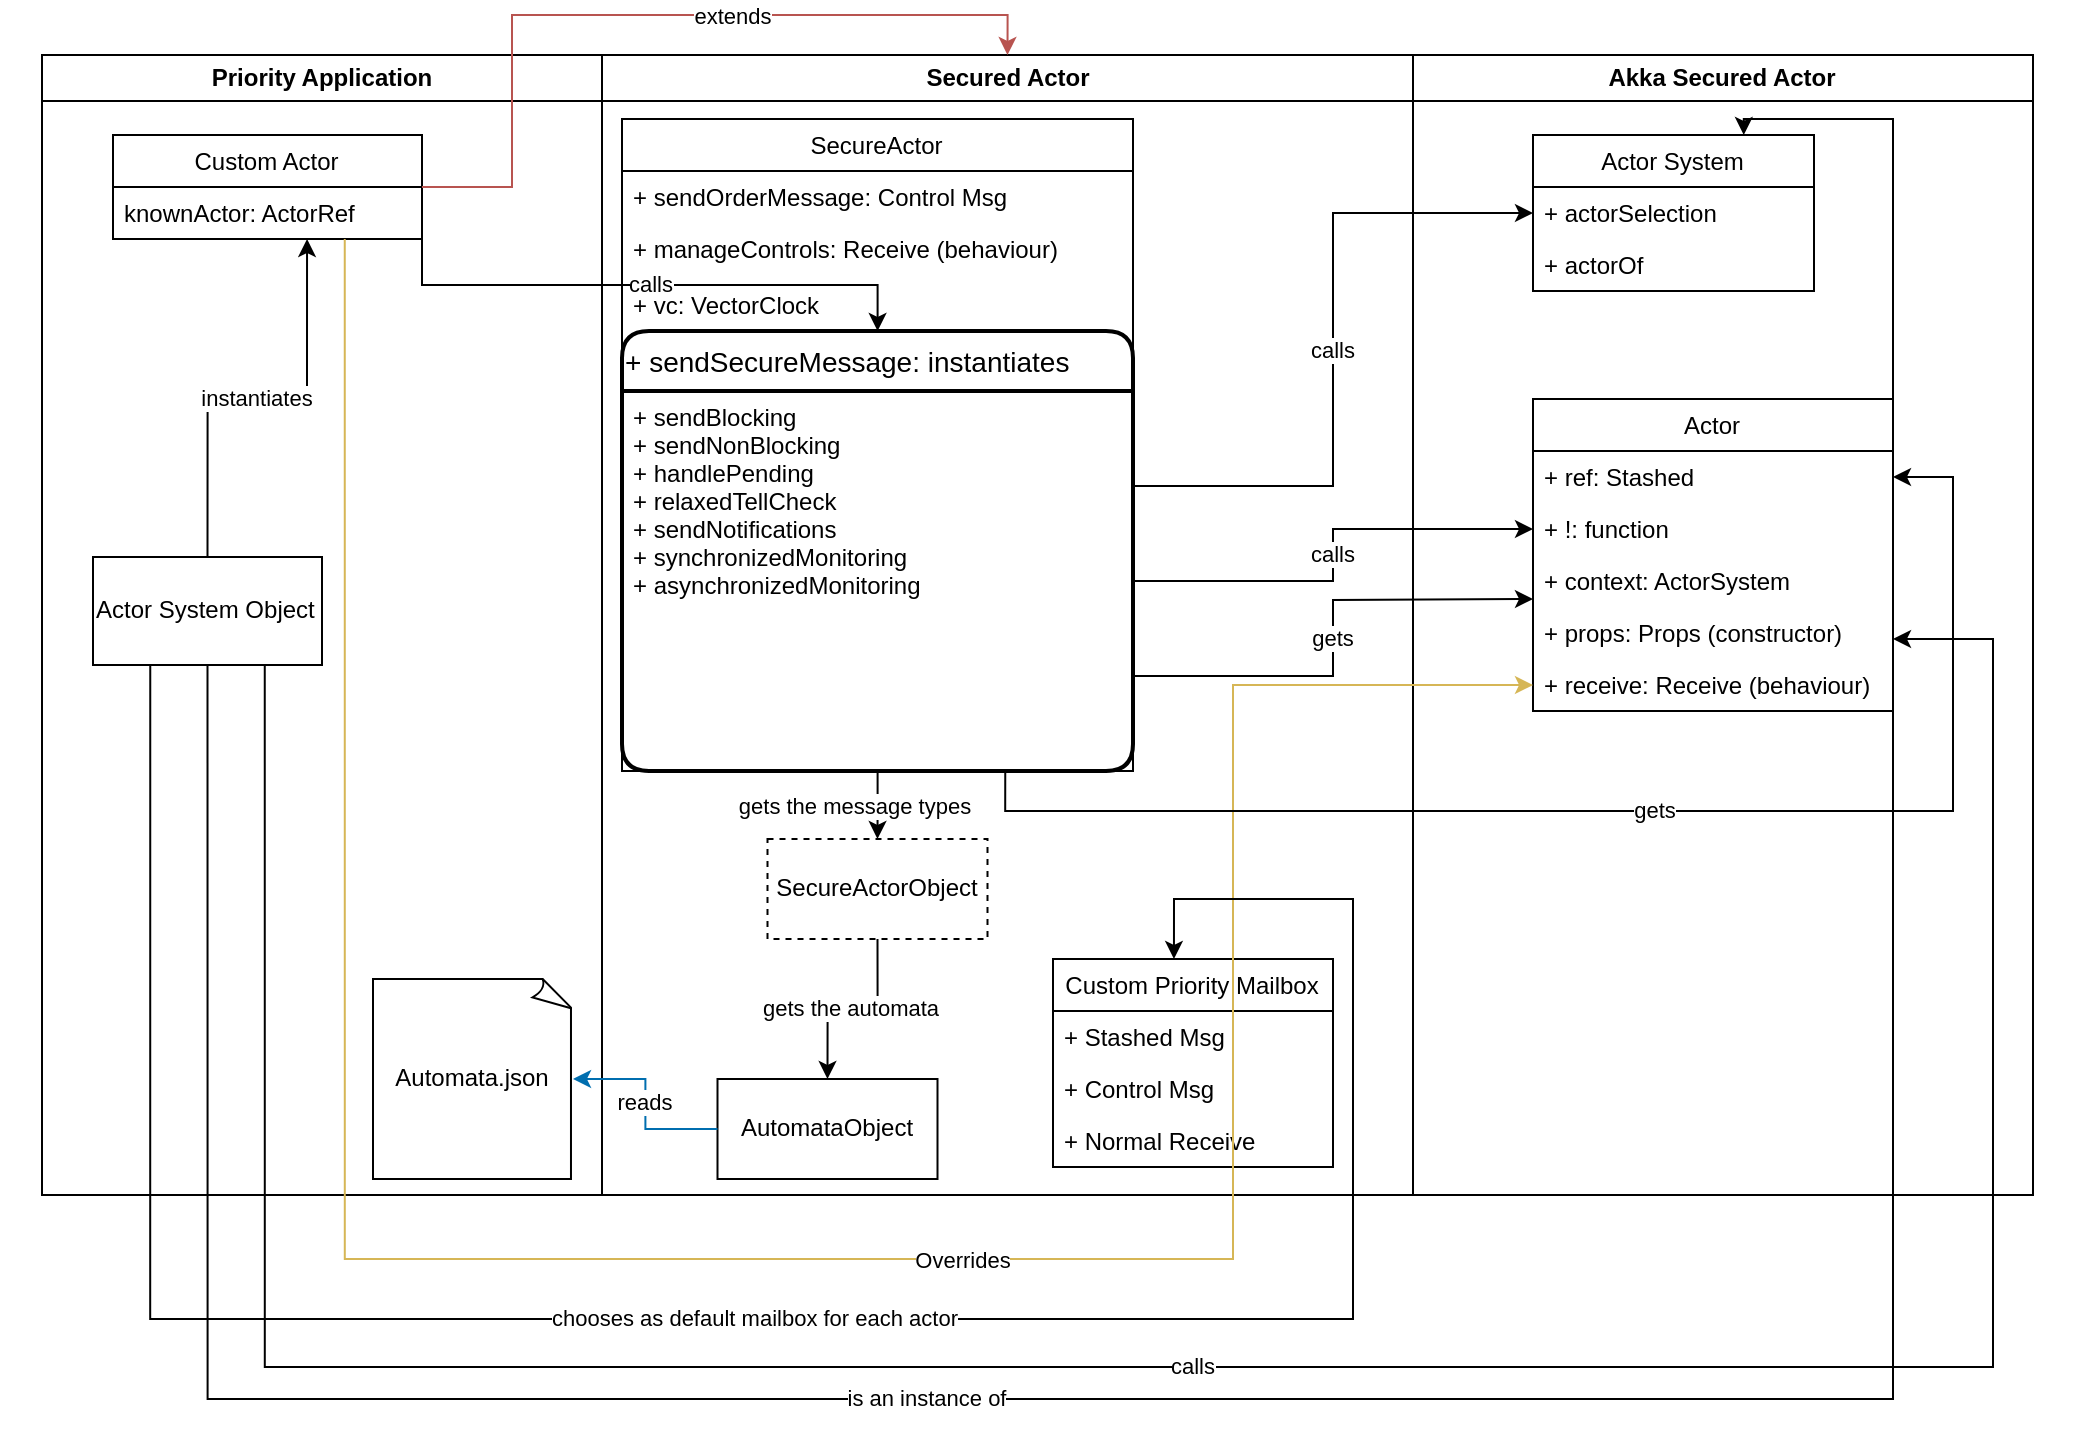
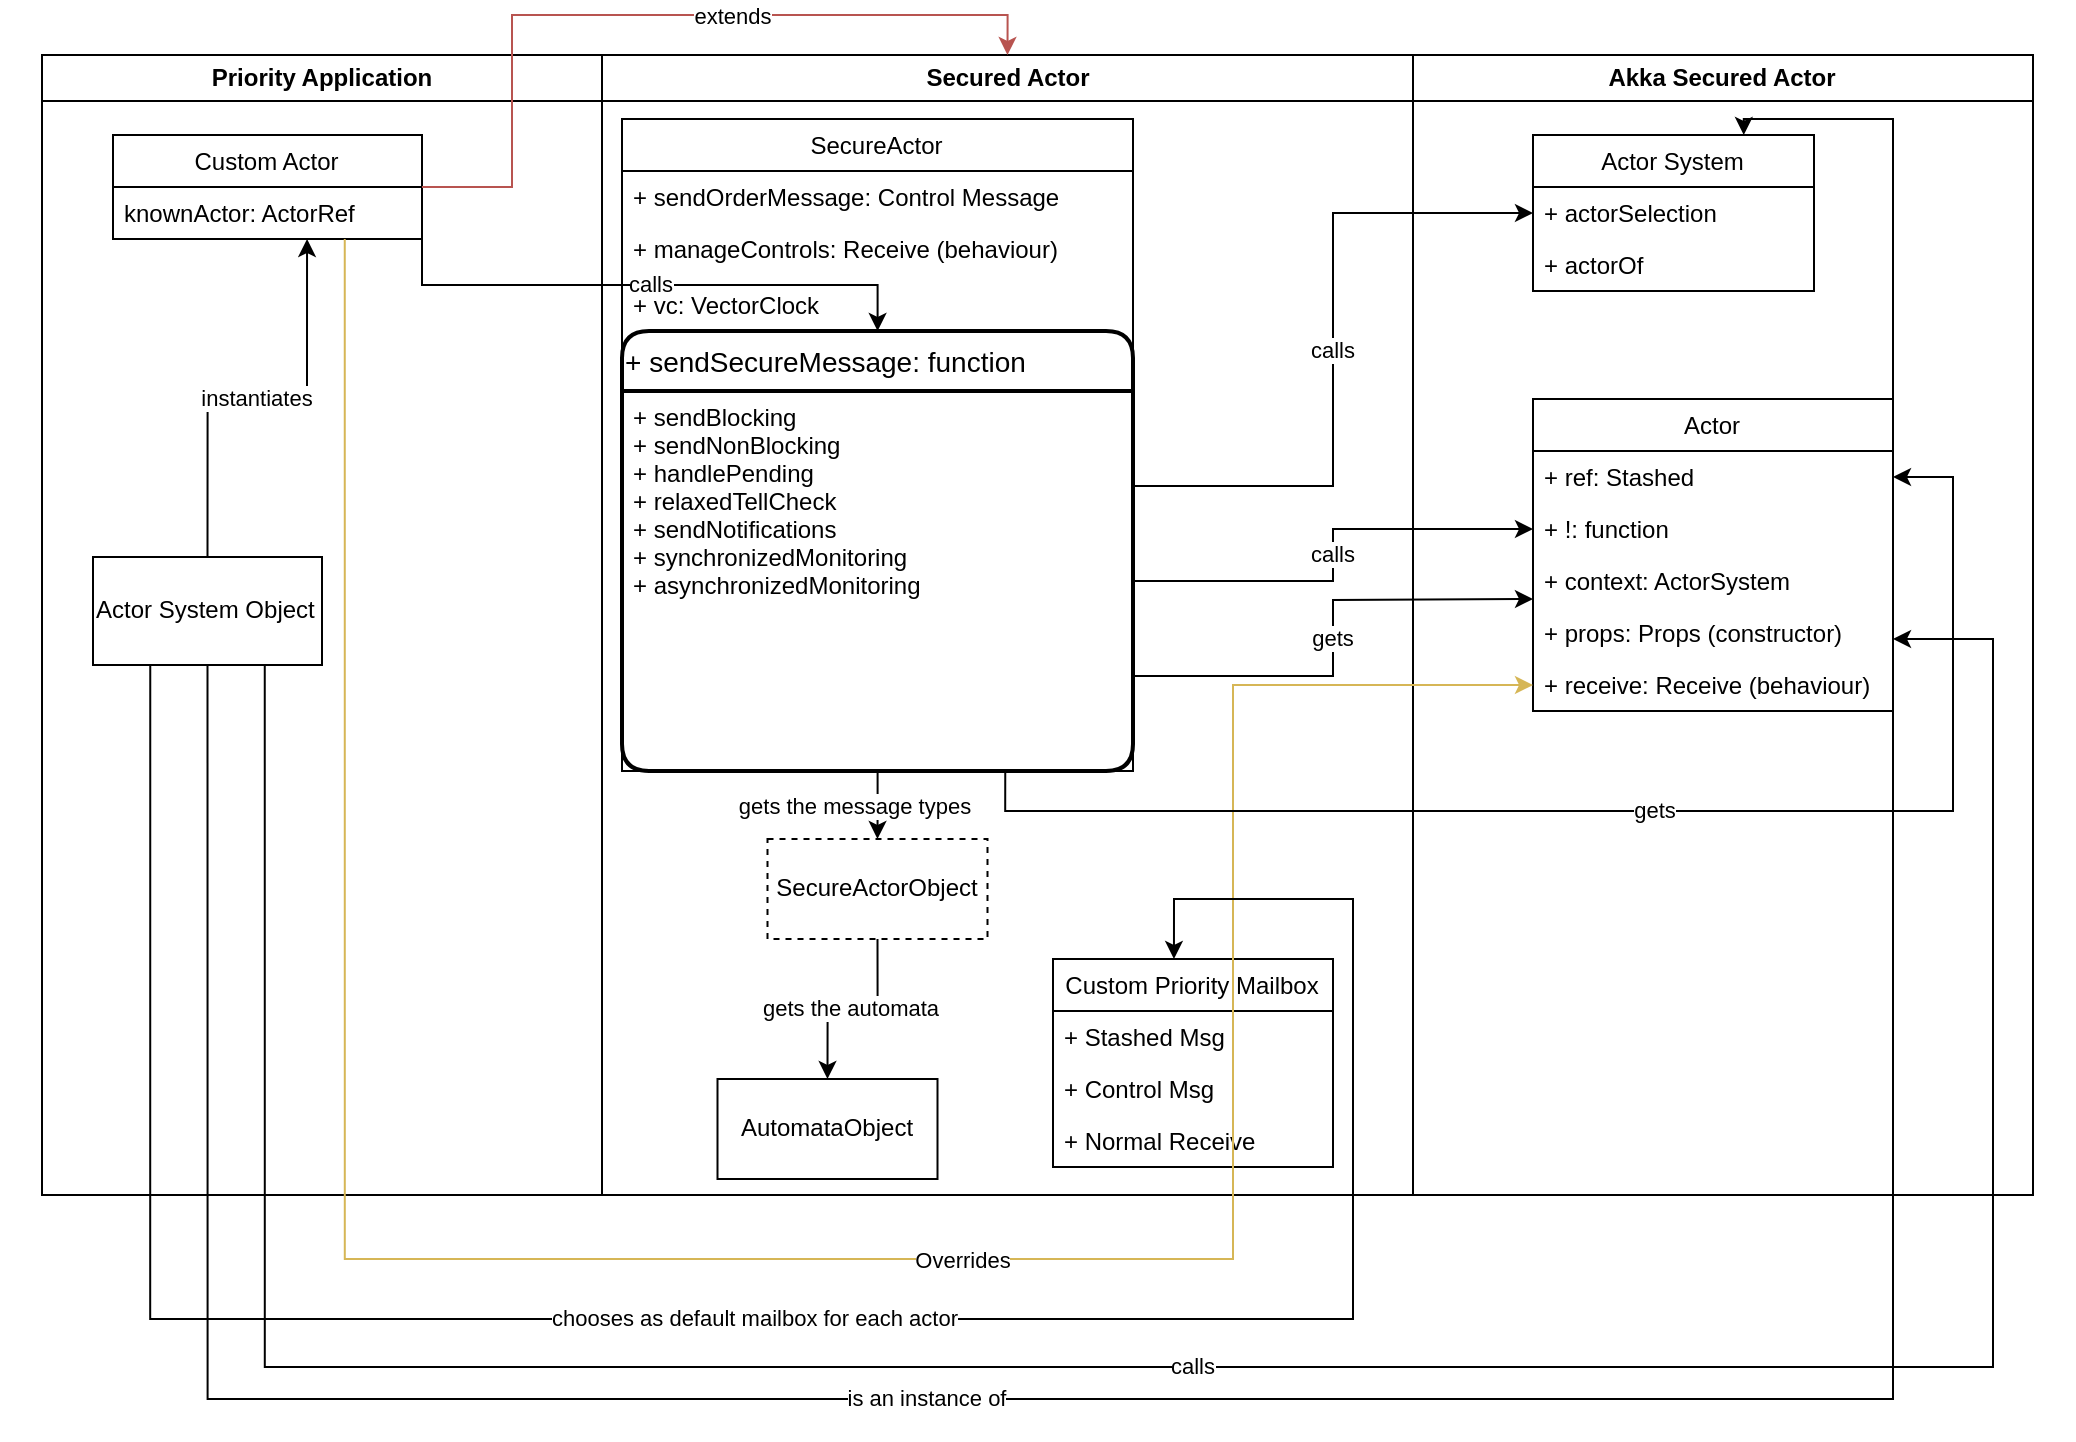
(826, 198) -> (853, 198)
(866, 363) -> (838, 363)
(473, 1079) -> none
(645, 1120) -> none
